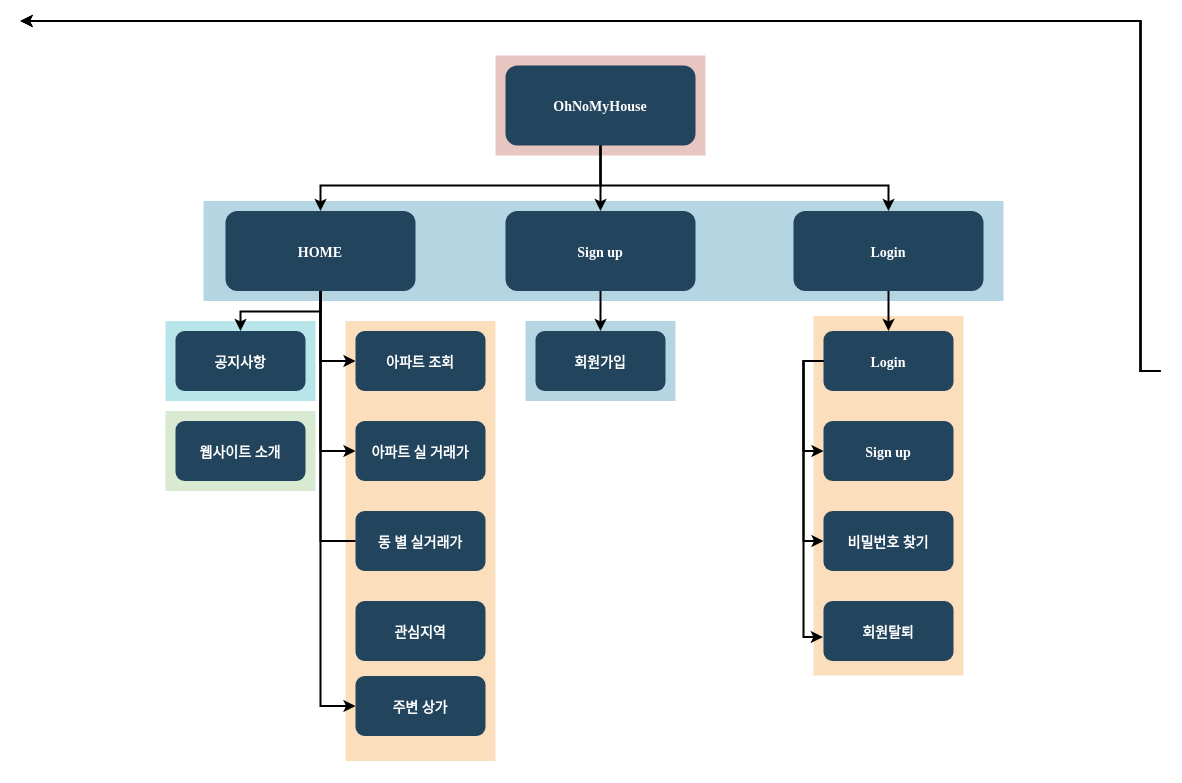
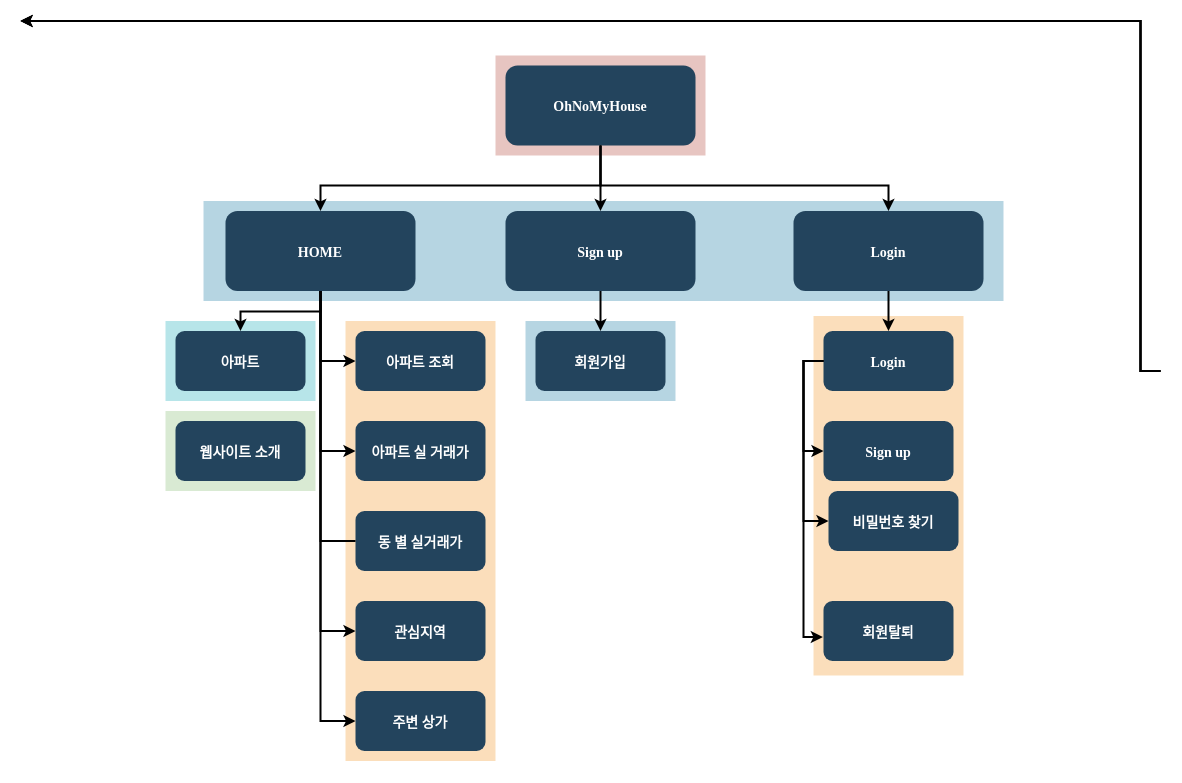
(240, 362) -> (240, 362)
(889, 541) -> (894, 521)
none -> (334, 631)
(421, 706) -> (421, 721)
